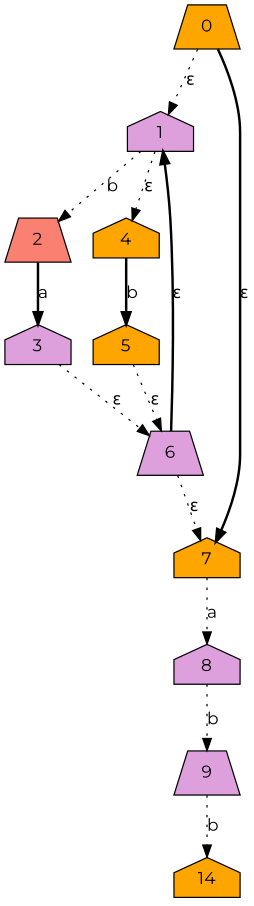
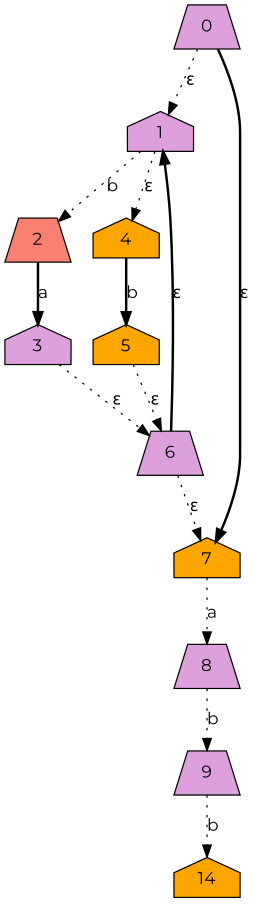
(207, 27) -> (207, 27)
(207, 666) -> (207, 666)
